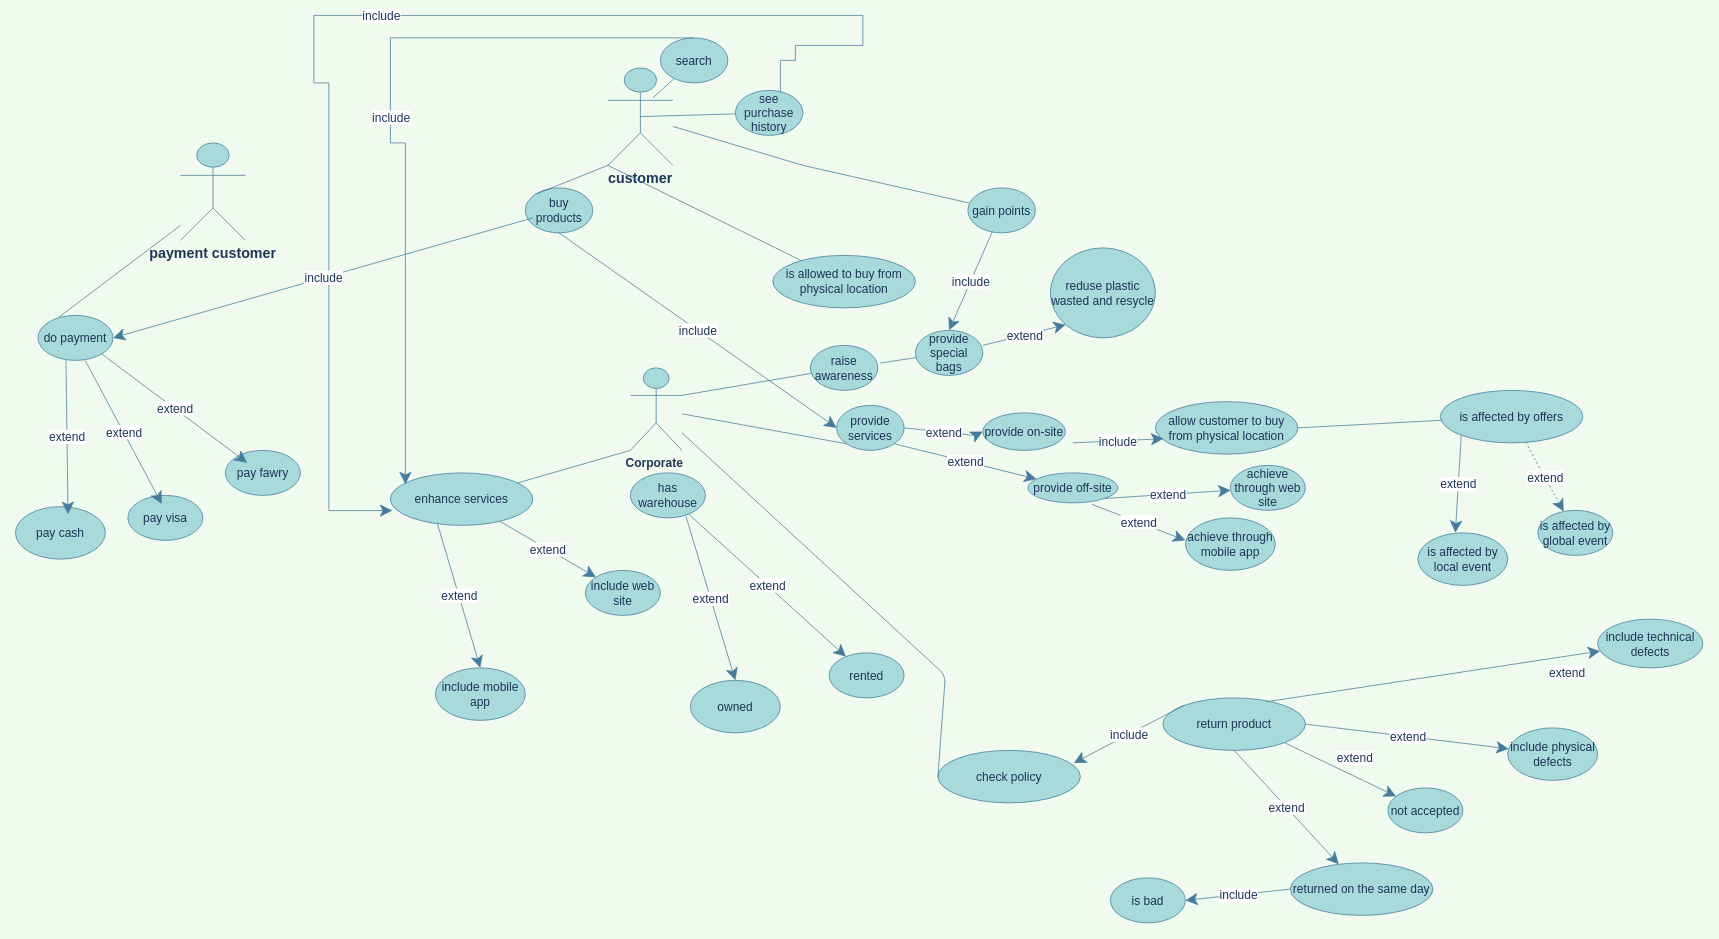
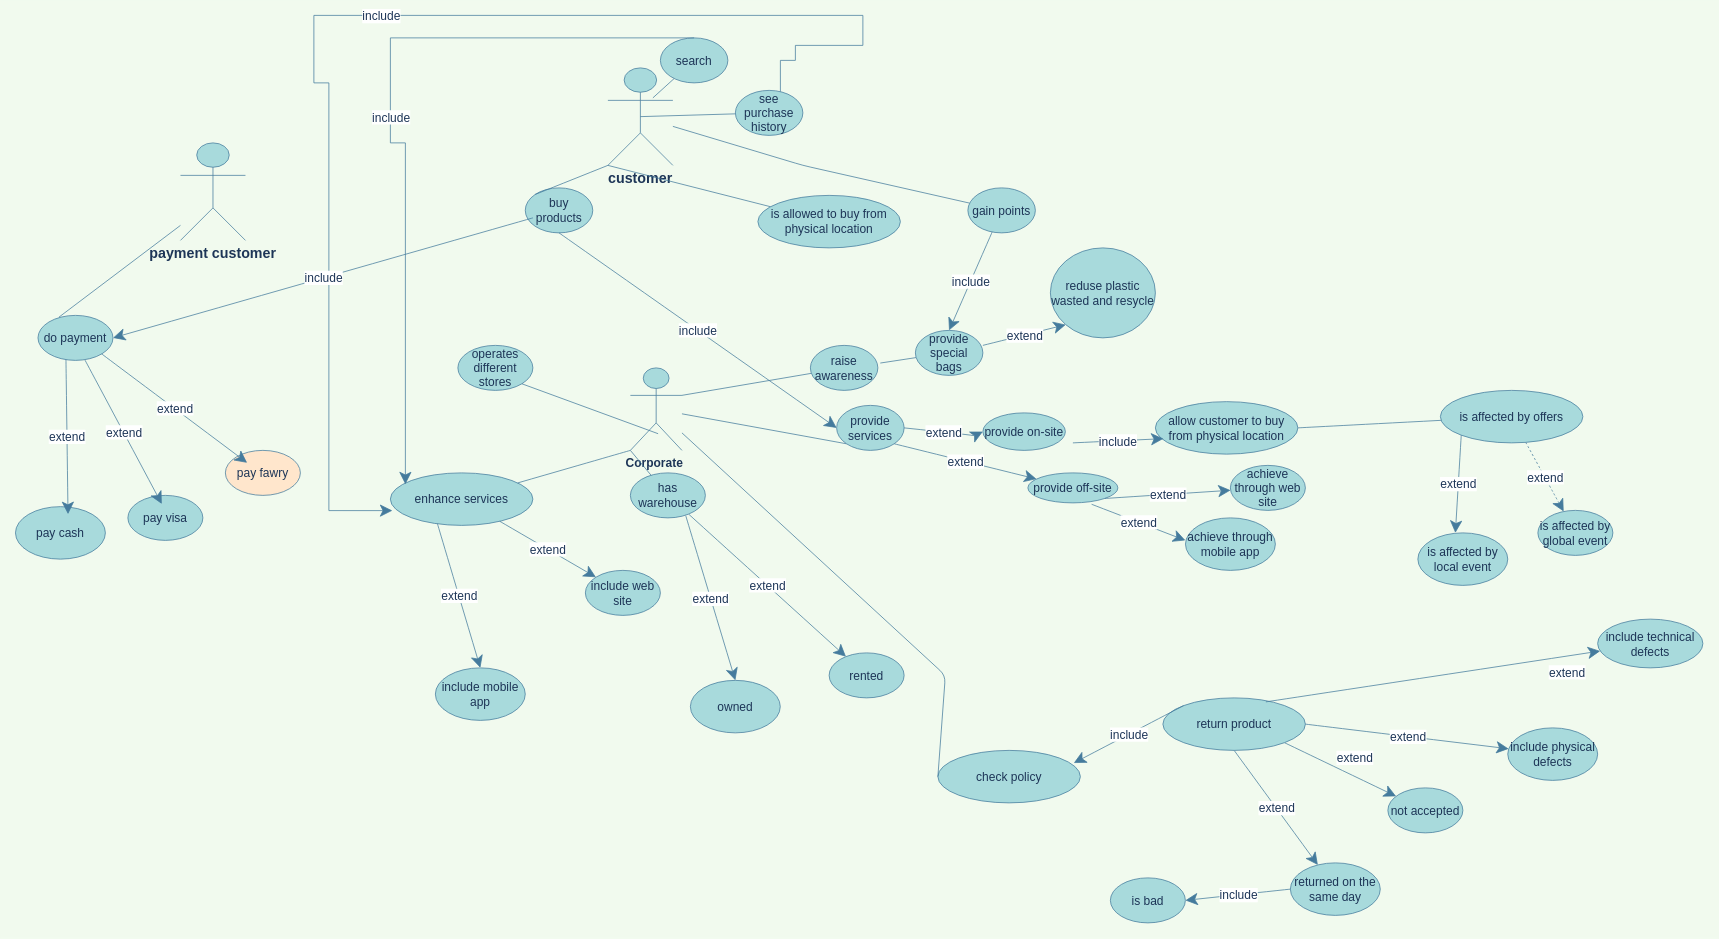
(844, 282) -> (829, 222)
none -> (495, 368)
none -> (590, 409)
none -> (641, 464)
(263, 473) -> (263, 473)
(1362, 889) -> (1335, 889)
